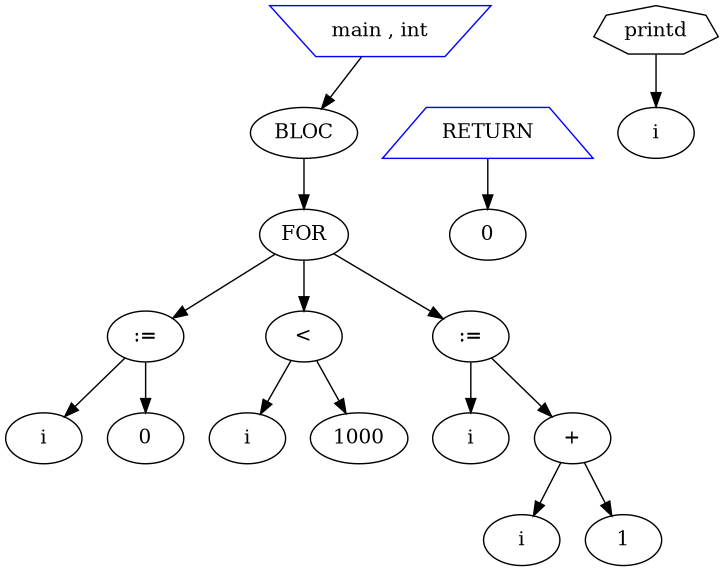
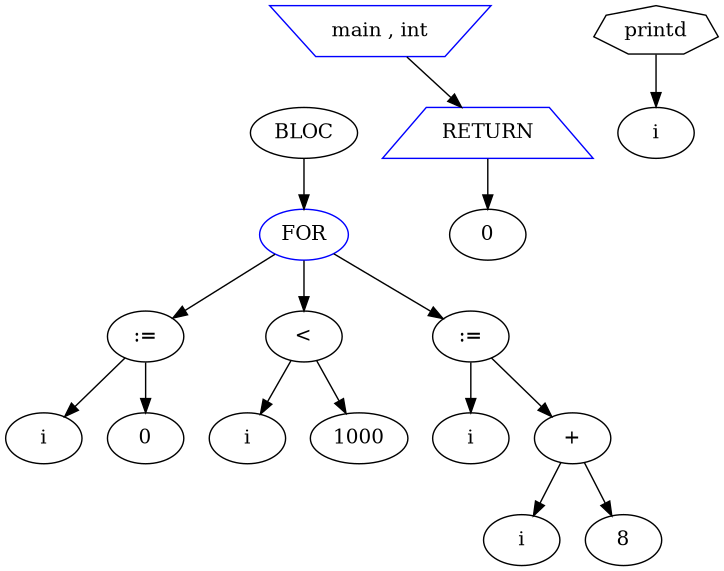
(346, 77) -> (429, 77)
(304, 235) -> (304, 235)
(624, 540) -> (624, 540)
